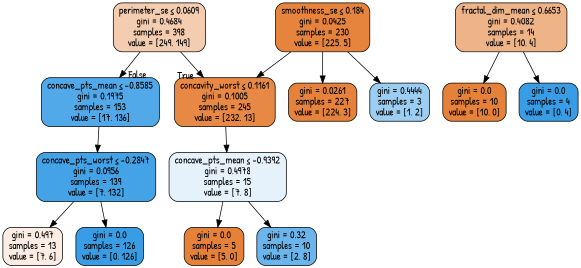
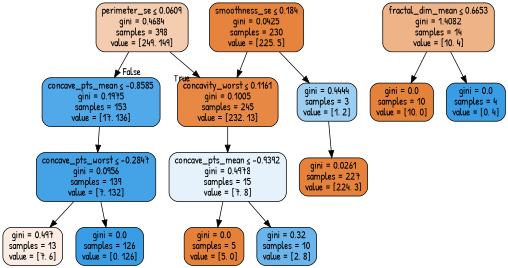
(511, 22) -> (439, 22)
(323, 64) -> (330, 136)
